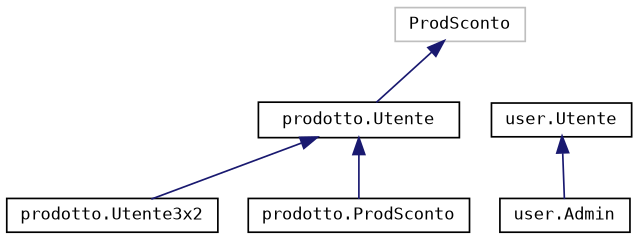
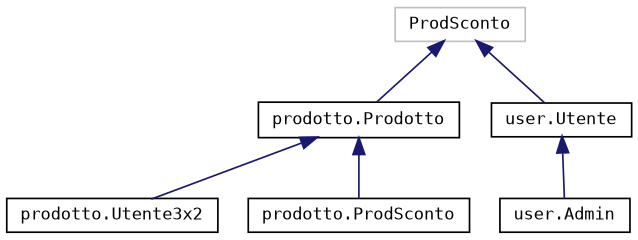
none -> (517, 78)
(359, 120) -> (359, 120)
